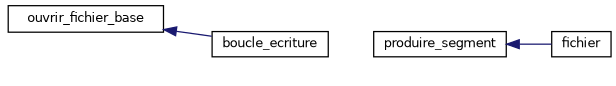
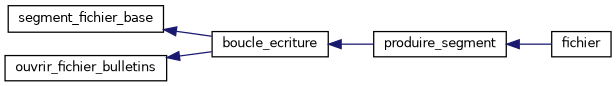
(86, 19) -> (86, 19)
none -> (357, 44)
none -> (86, 68)
